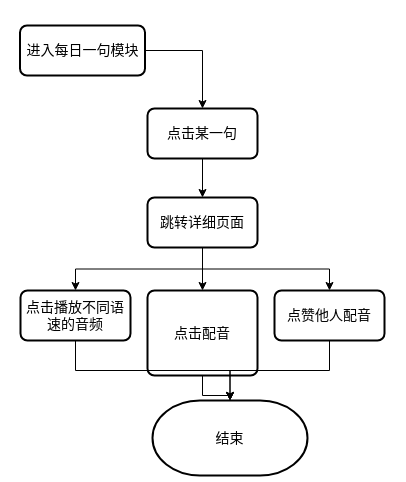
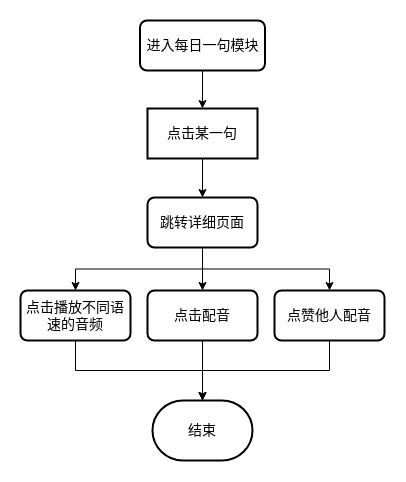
(83, 51) -> (203, 46)
(203, 134) -> (203, 134)
(203, 333) -> (203, 316)
(230, 438) -> (203, 431)
